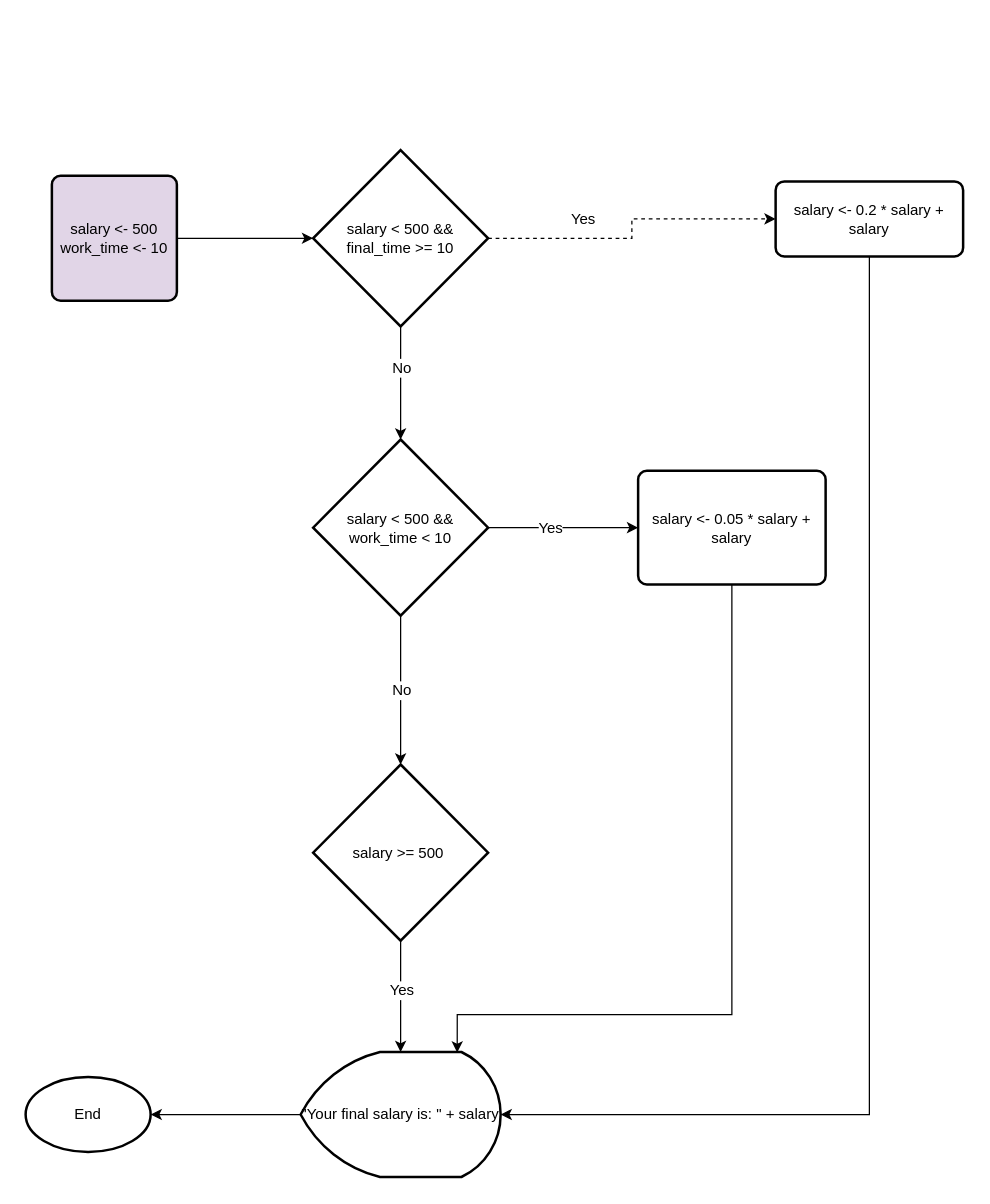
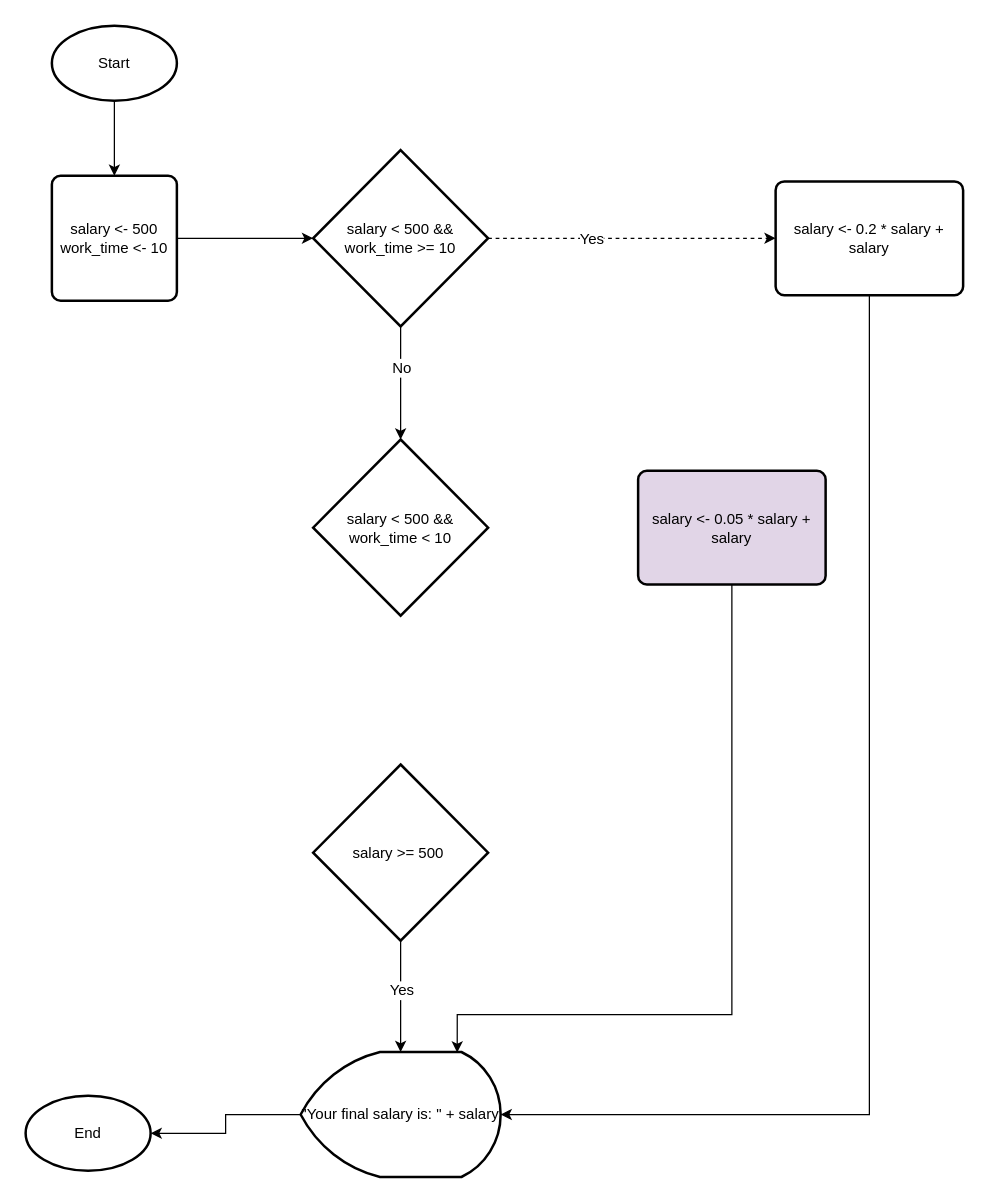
none -> (114, 63)
none -> (114, 134)
(869, 219) -> (869, 238)
(114, 238) -> (114, 238)
(401, 238) -> (401, 238)
(559, 528) -> none
(732, 528) -> (732, 528)
(401, 686) -> none
(88, 1114) -> (88, 1133)
